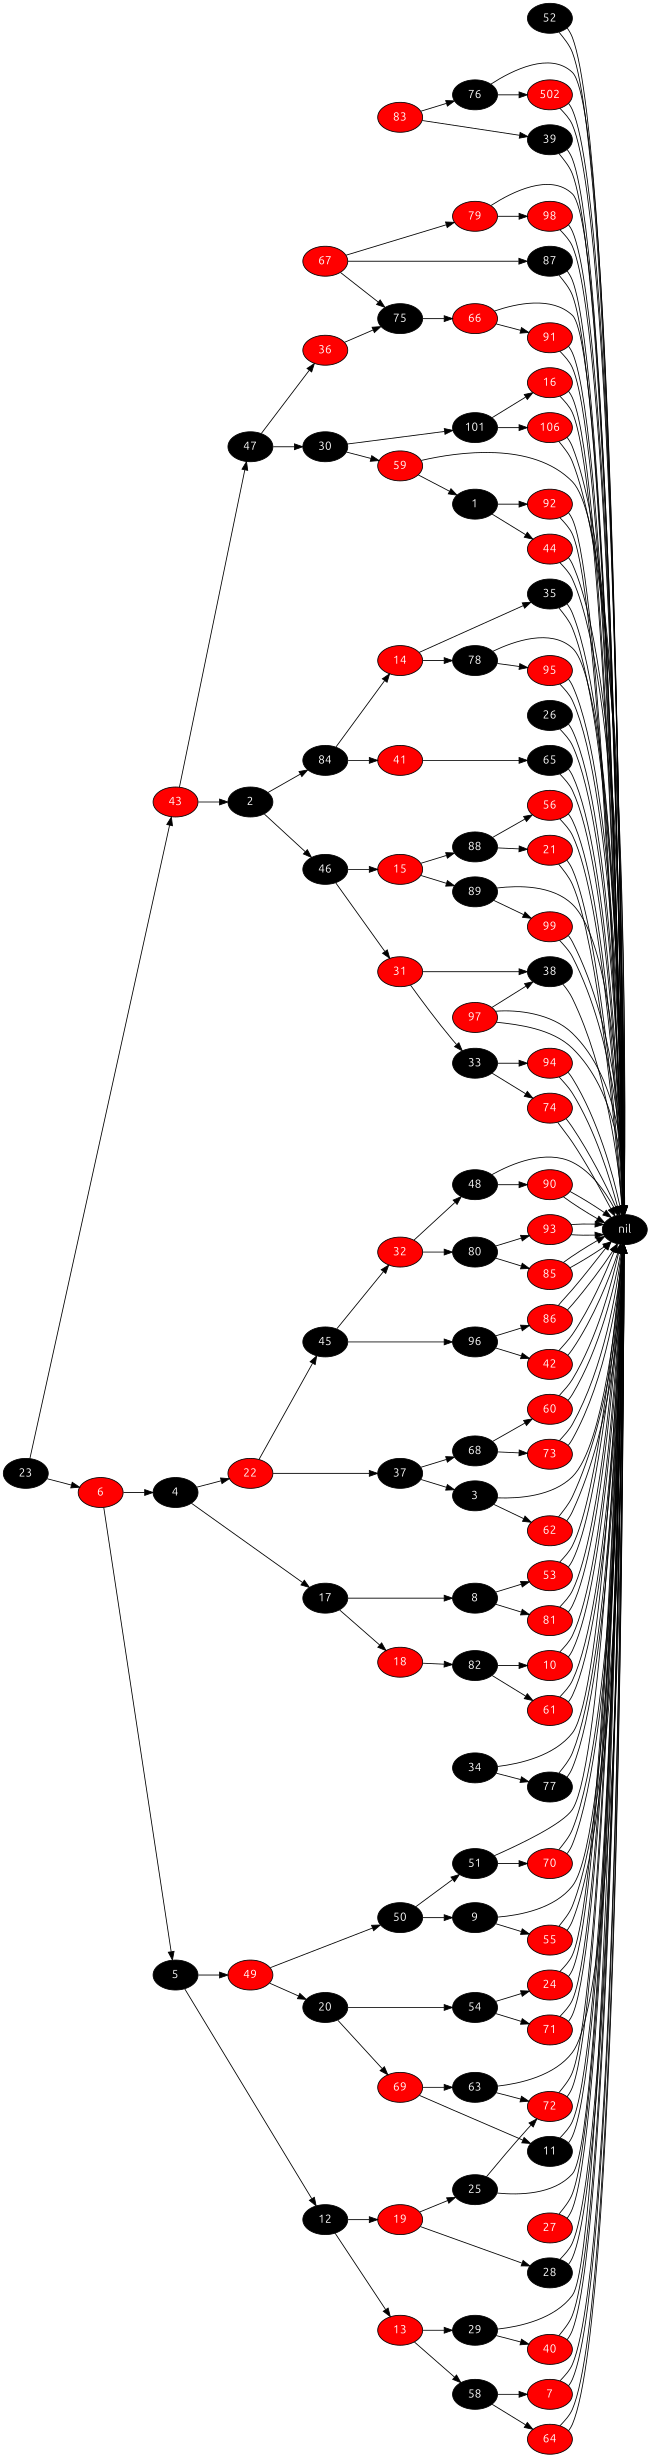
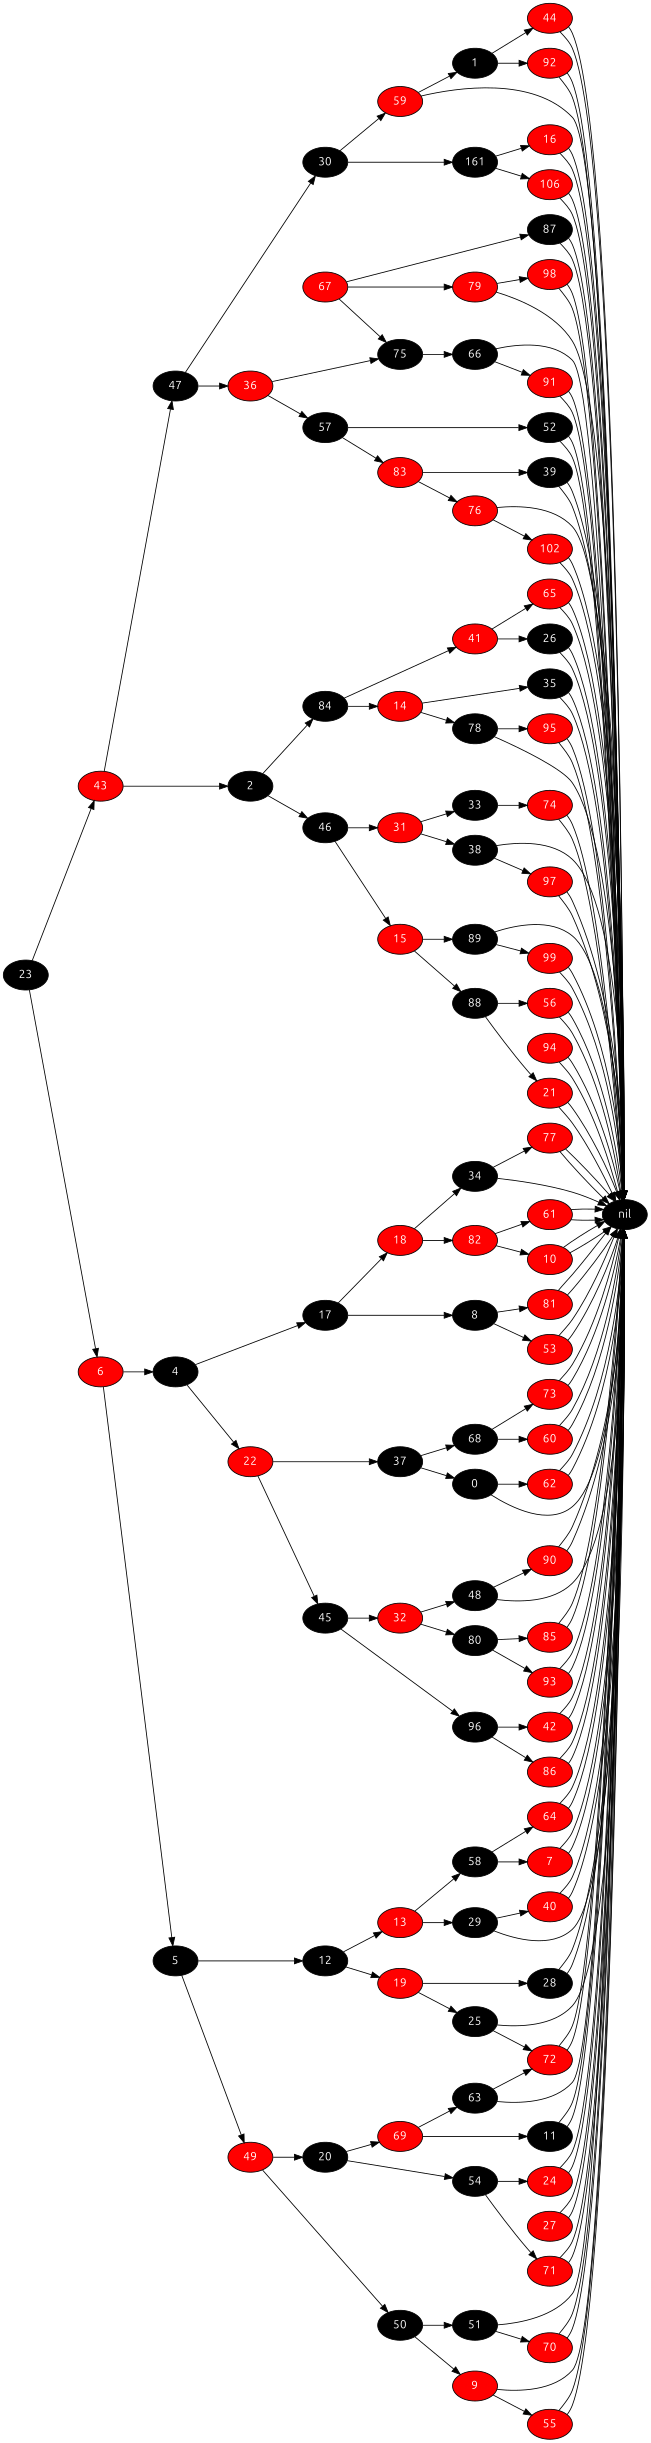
(475, 95) -> (475, 511)
(550, 95) -> (550, 549)
(475, 319) -> (475, 354)
none -> (325, 428)
(475, 428) -> (475, 162)
none -> (508, 639)
(550, 760) -> (550, 594)
(509, 997) -> (509, 864)
(508, 1063) -> none
none -> (435, 1211)
(475, 1496) -> (475, 1484)
(475, 1666) -> (475, 1240)
(550, 1787) -> (550, 1138)
(475, 1918) -> (475, 2386)
